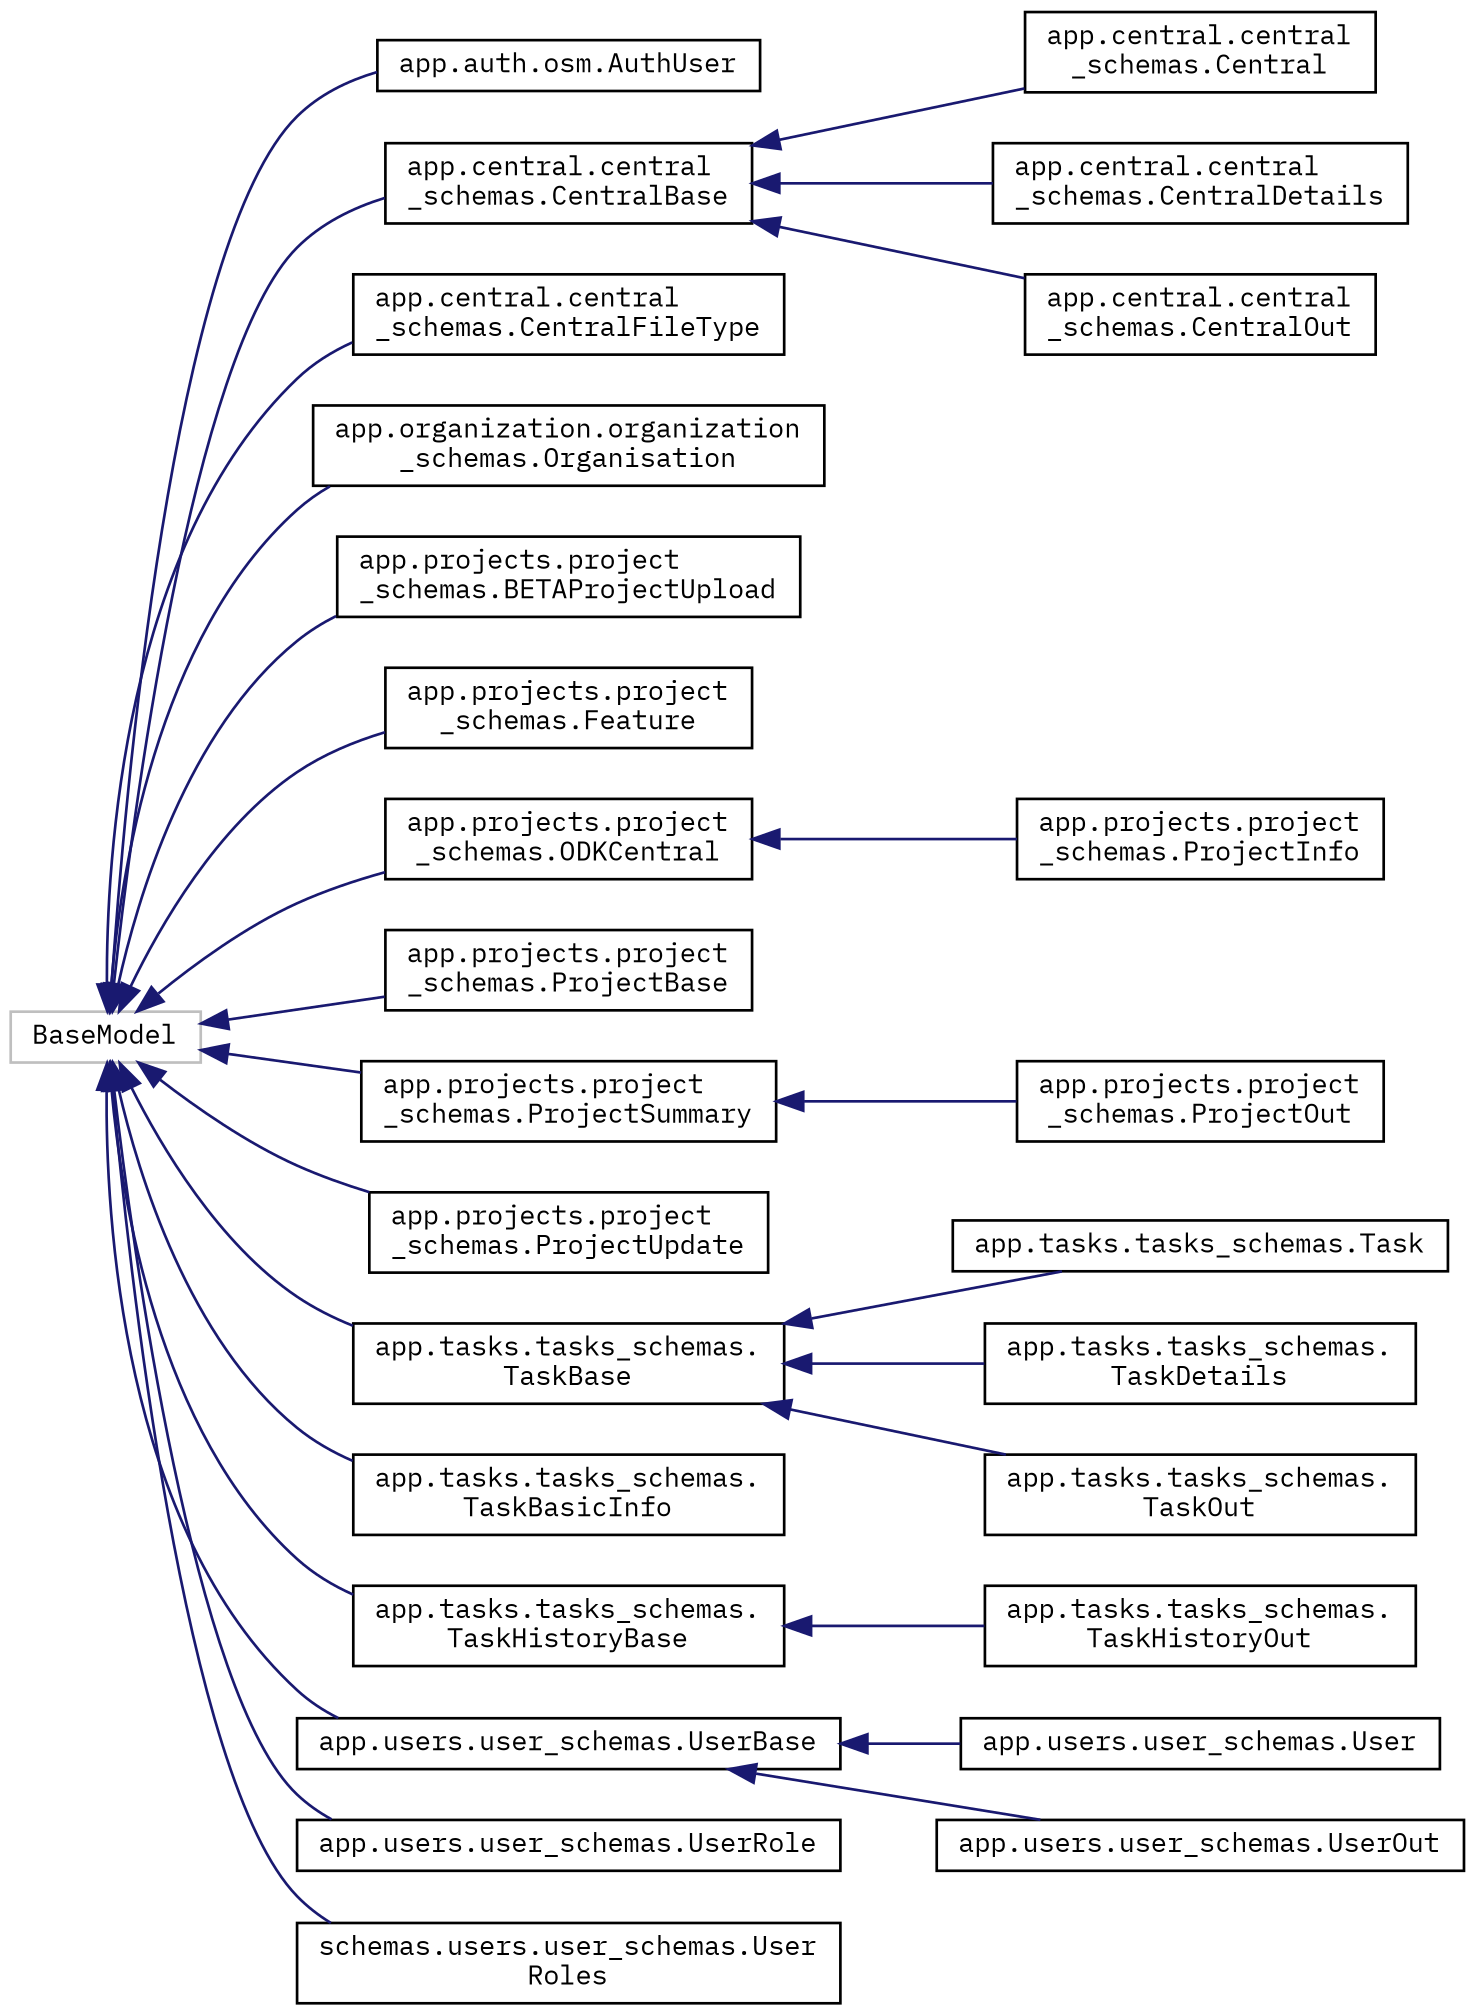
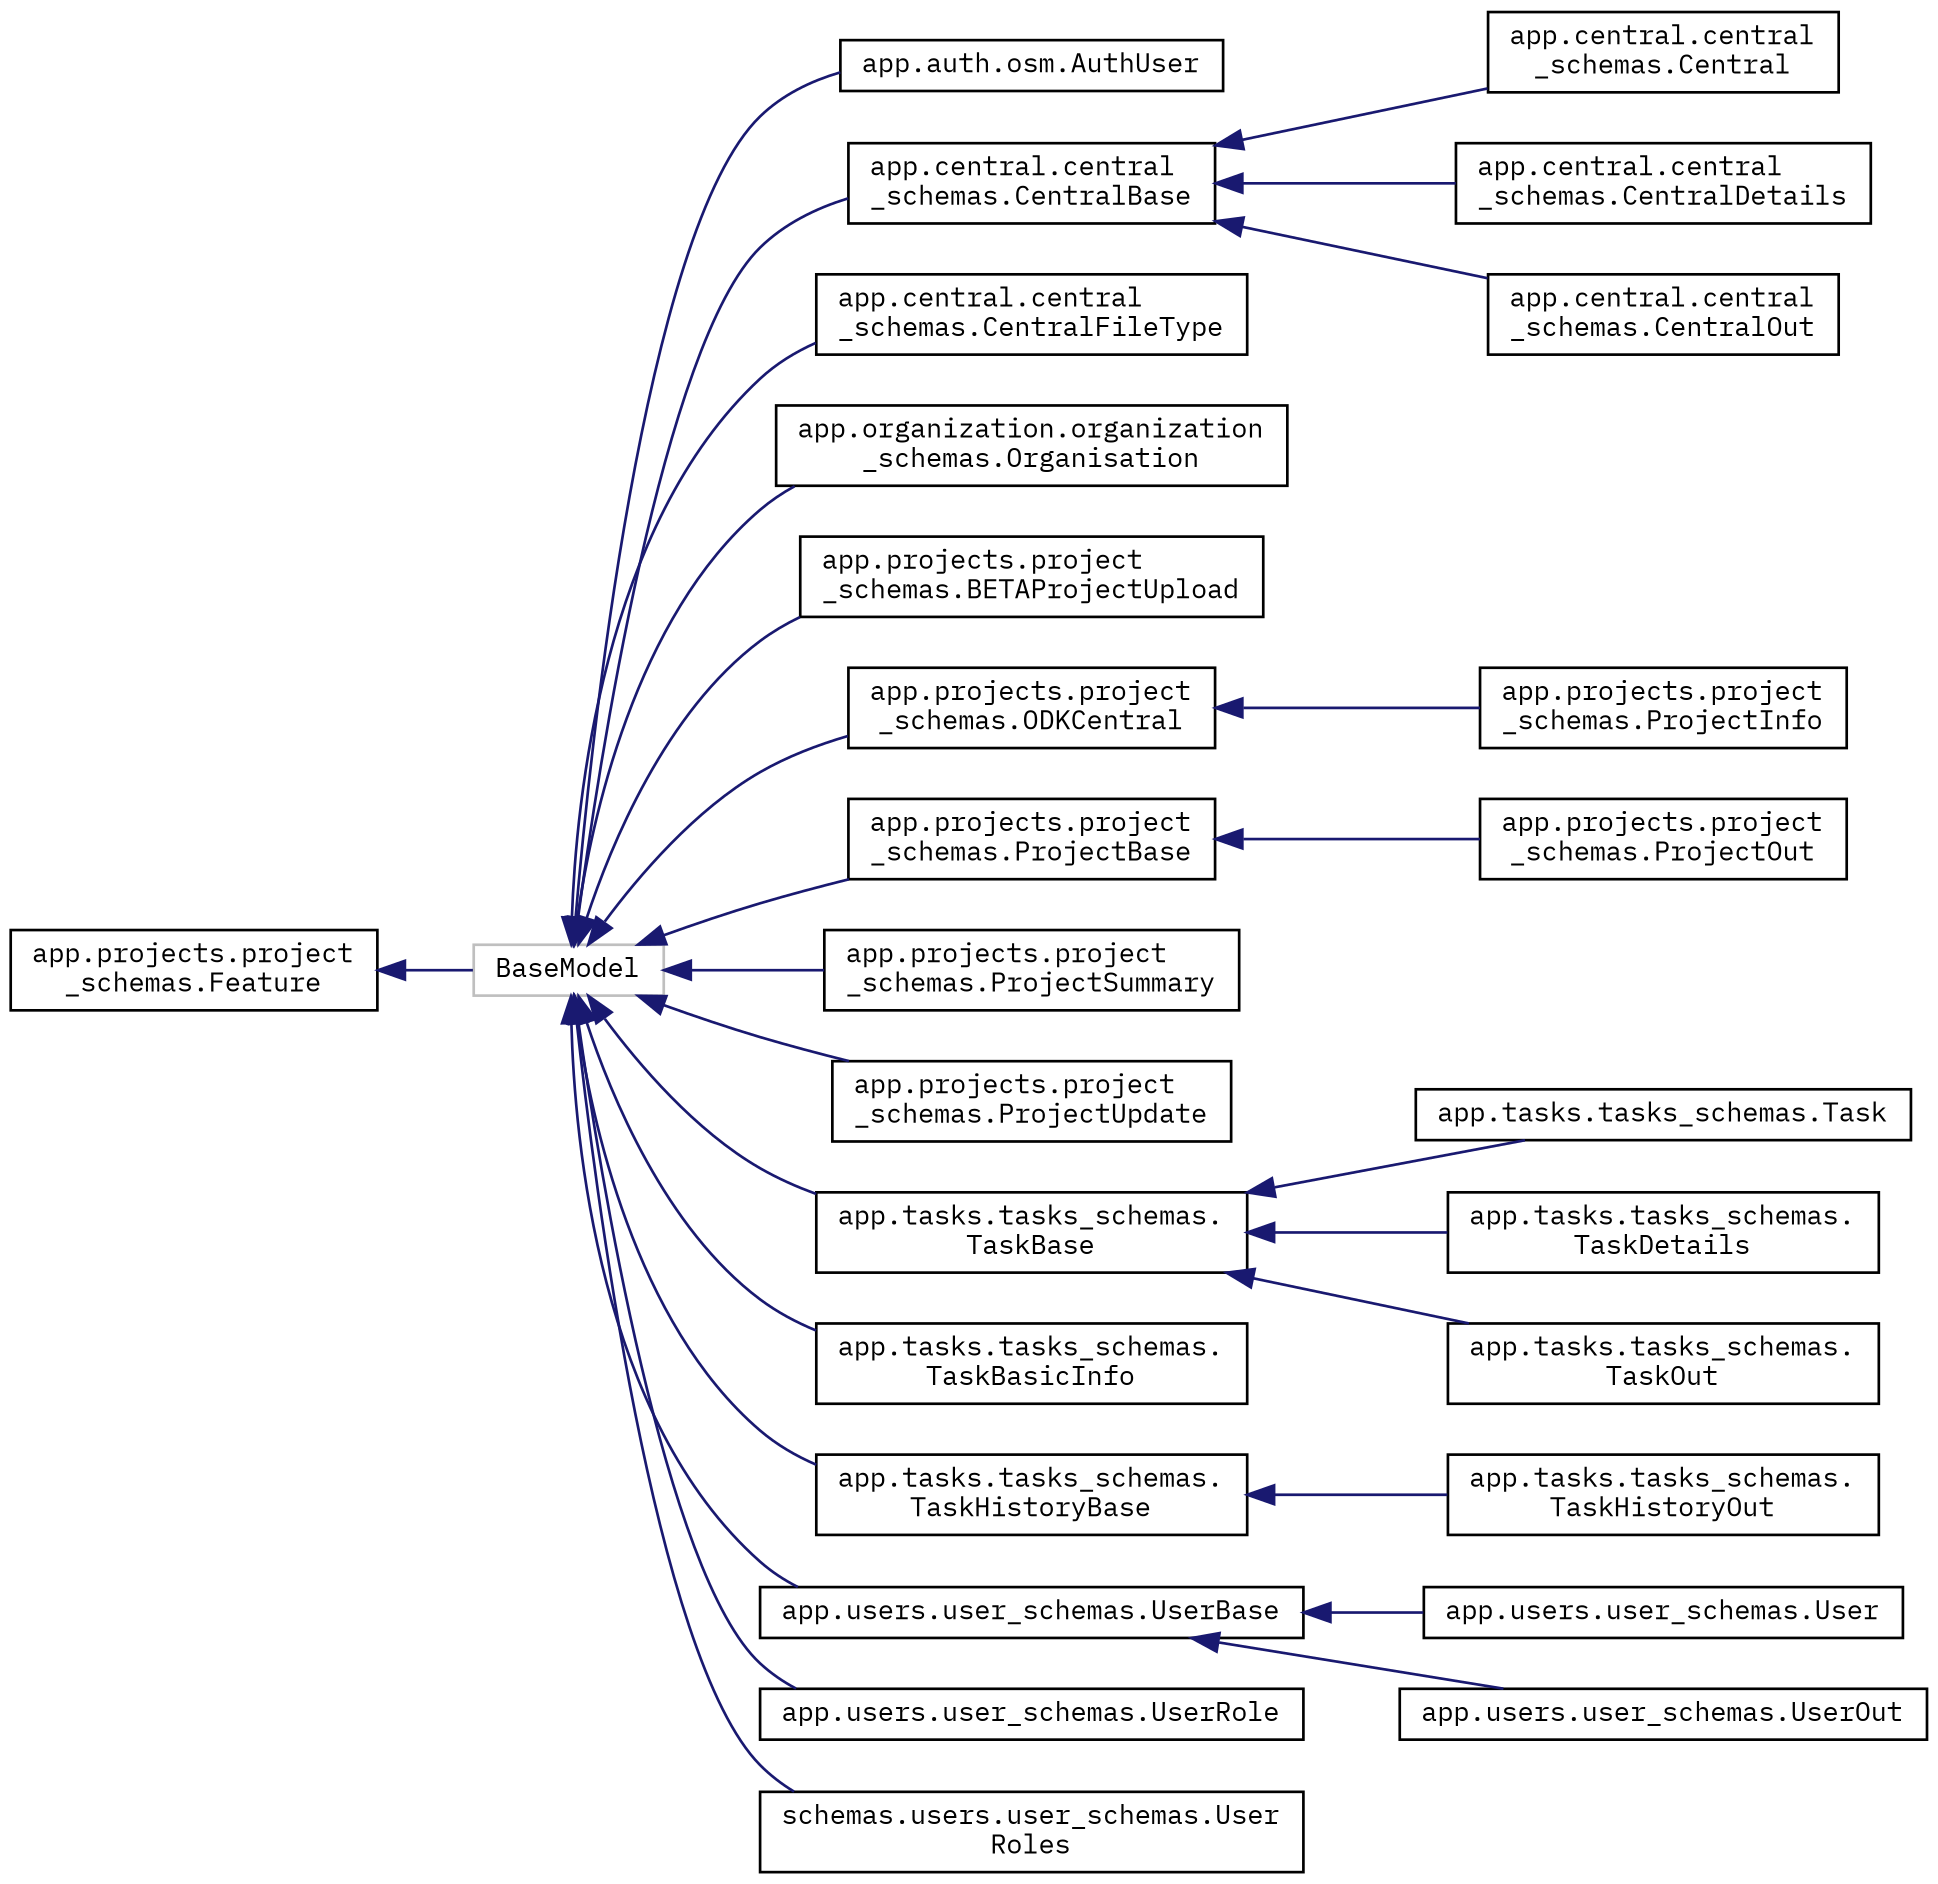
(231, 831) -> (439, 970)
(910, 1101) -> (1362, 839)
